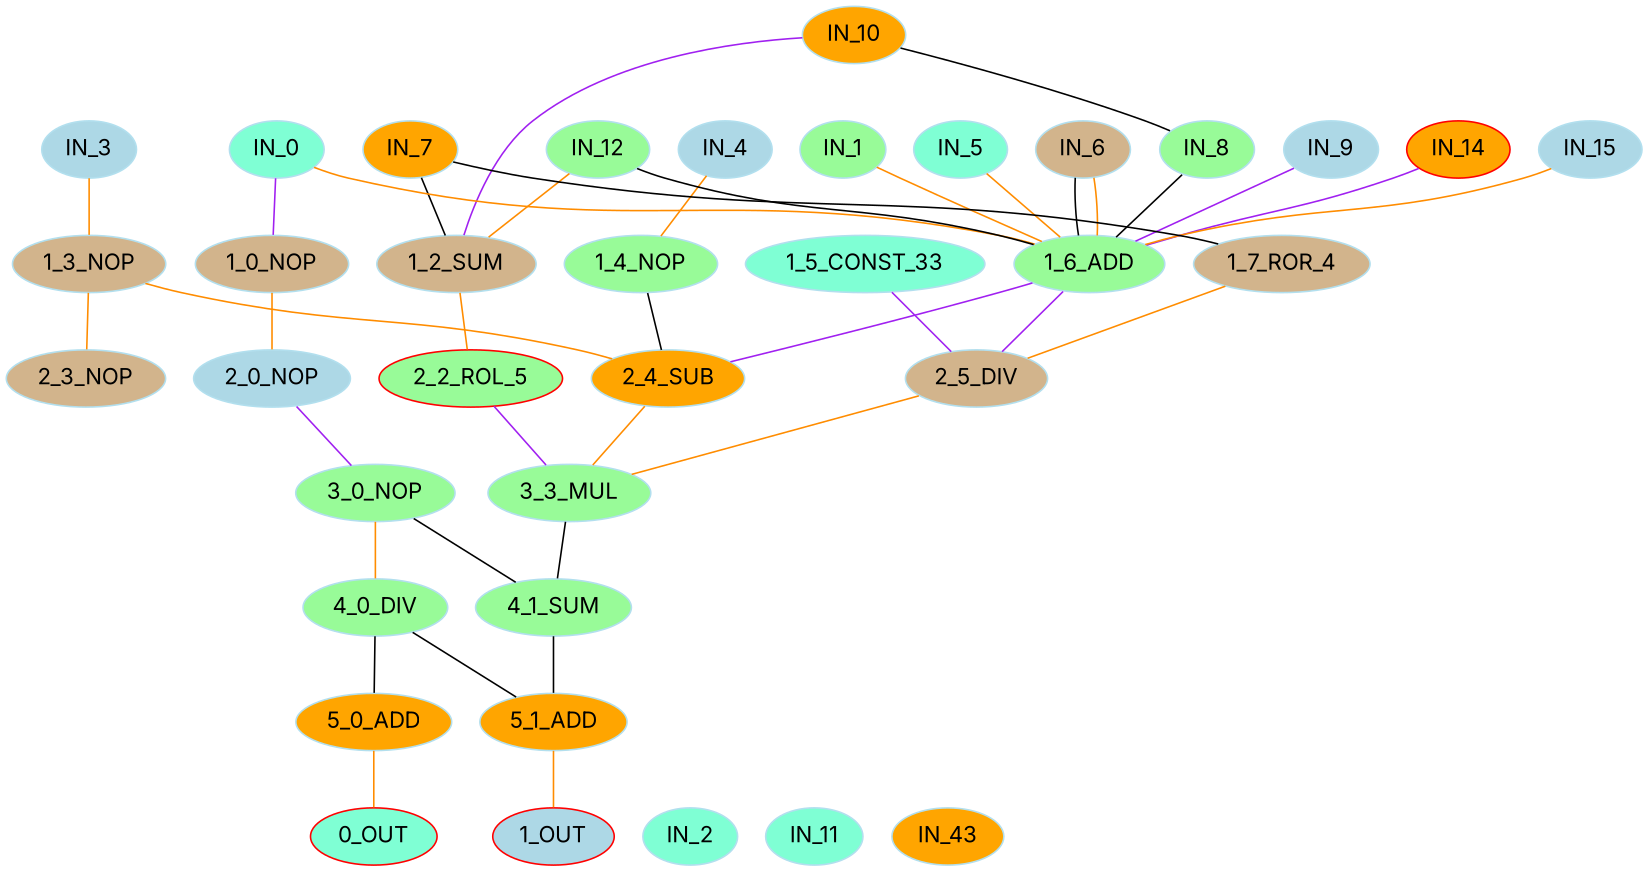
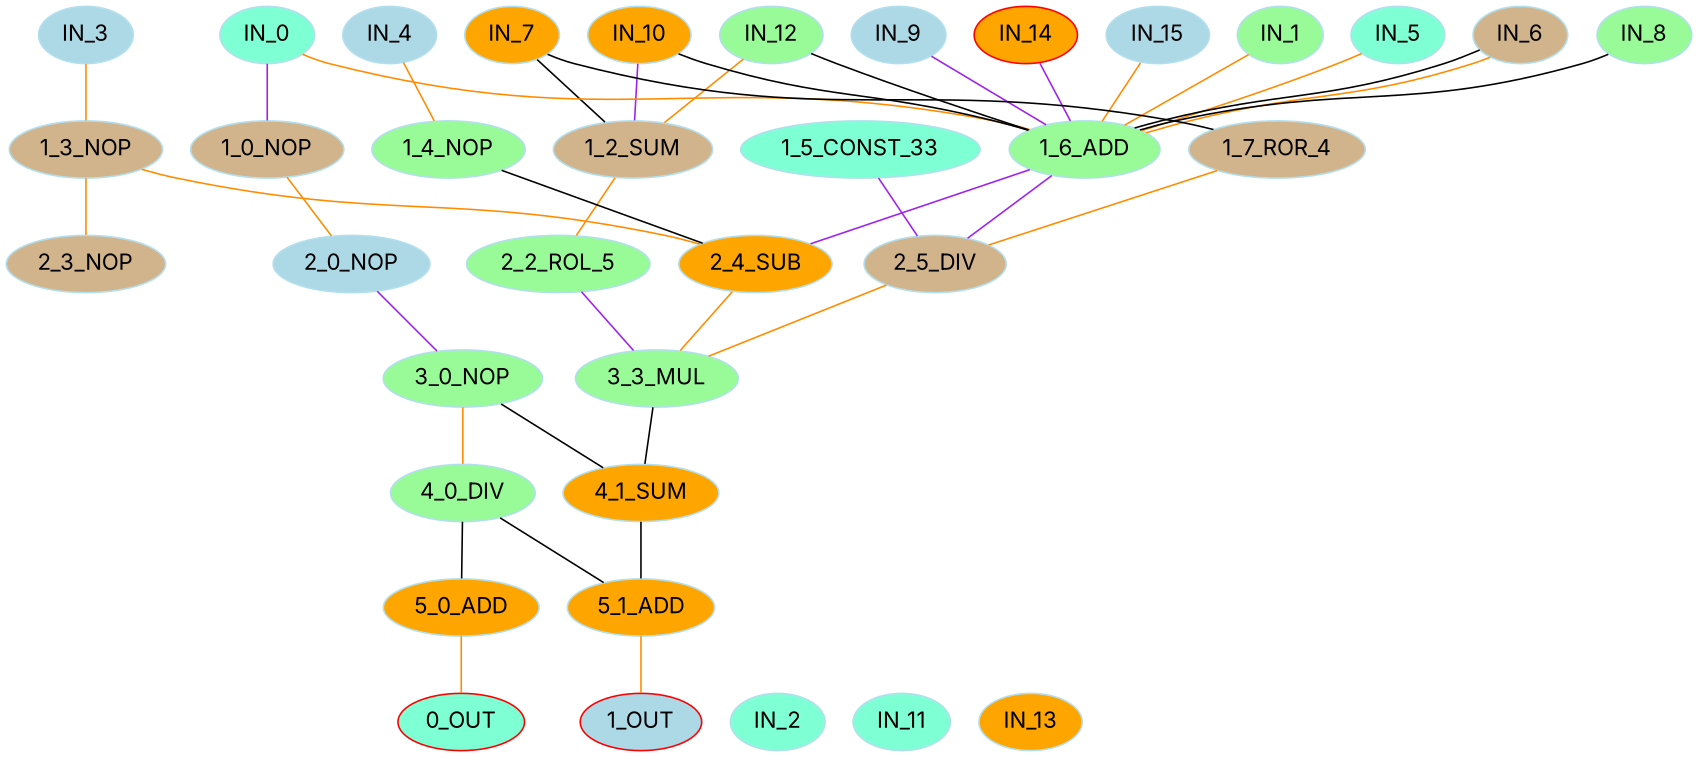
(1036, 86) -> (808, 88)
(471, 378) -> (558, 264)
(553, 607) -> (641, 493)
(948, 836) -> (1031, 722)
